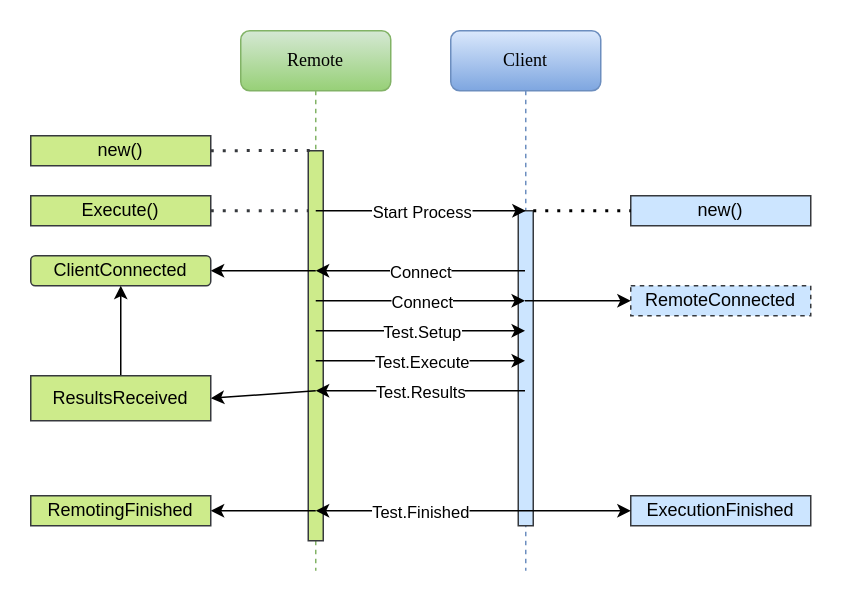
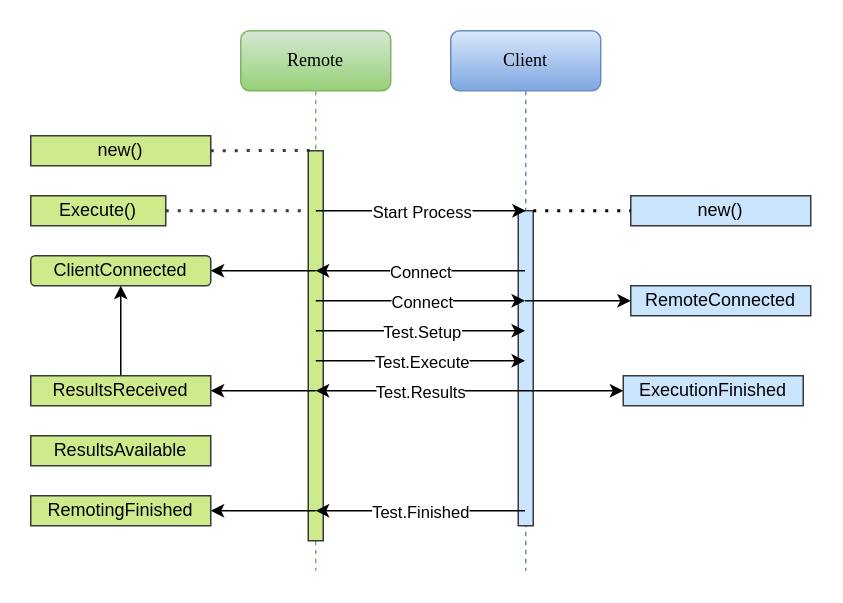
(121, 211) -> (98, 211)
(721, 301) -> (721, 301)
(121, 398) -> (121, 391)
none -> (121, 451)
(721, 511) -> (713, 391)
